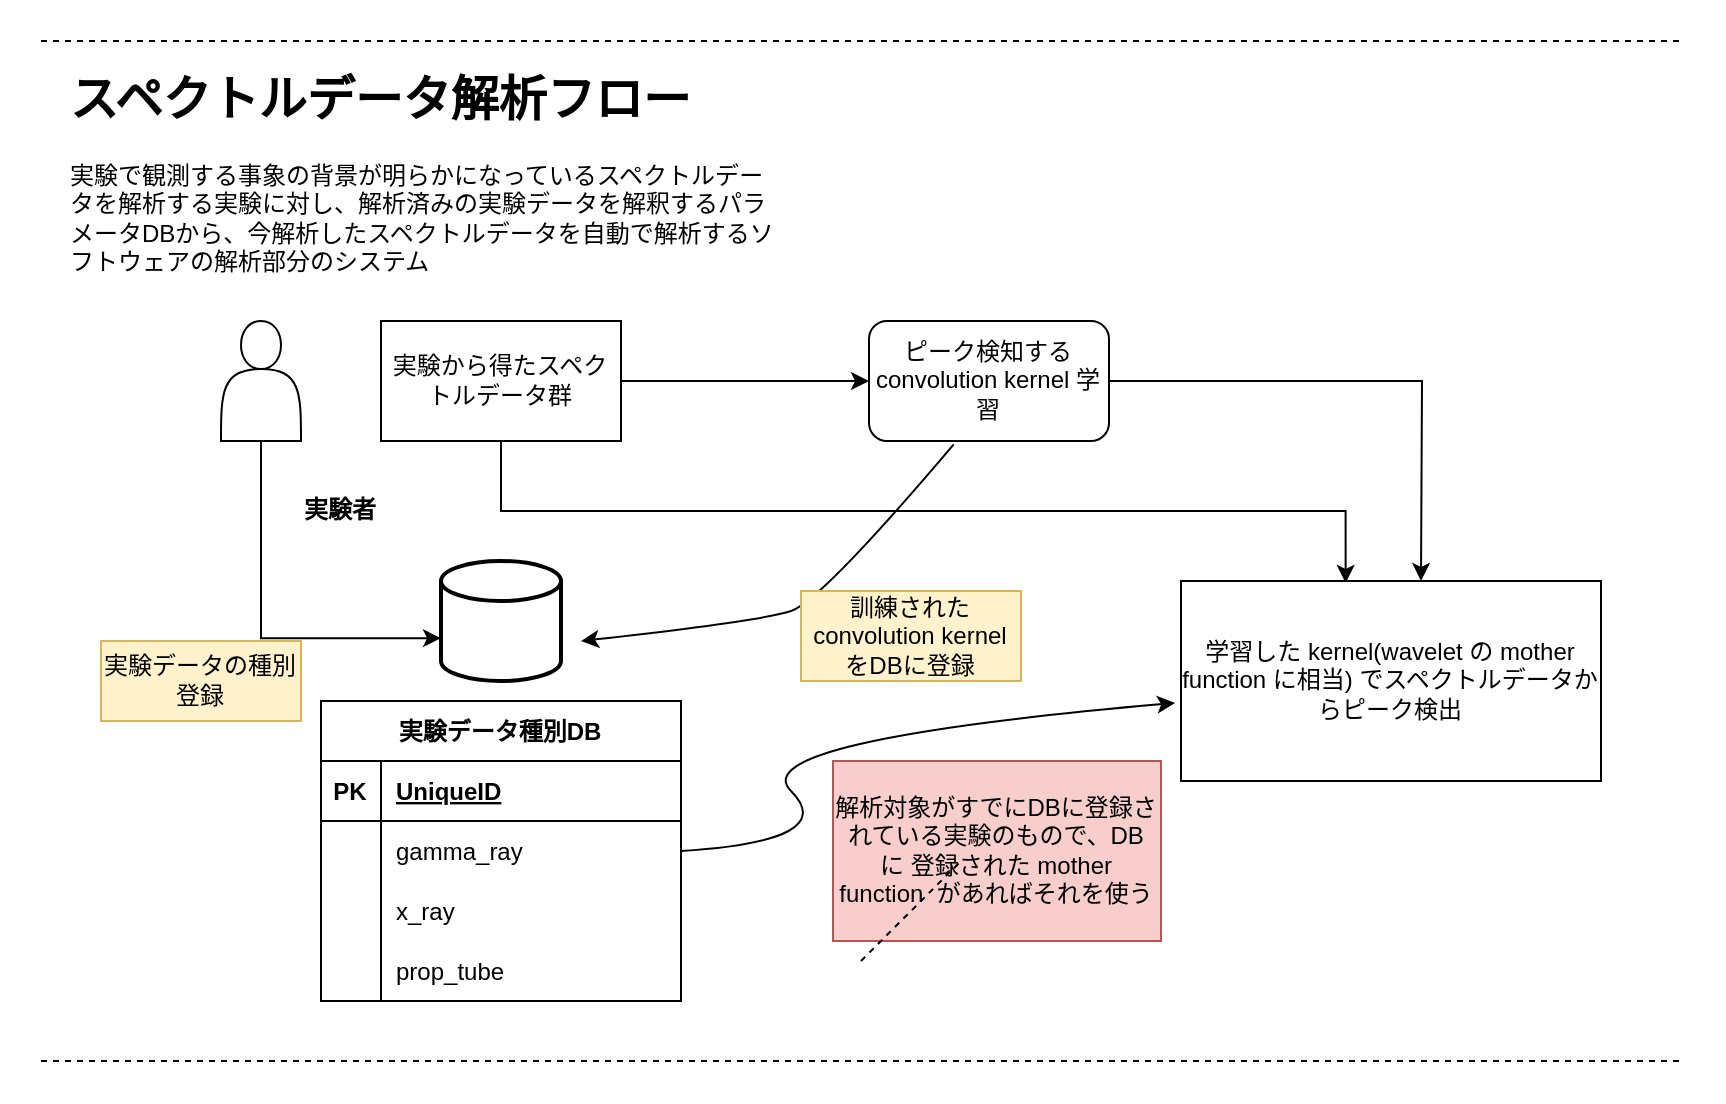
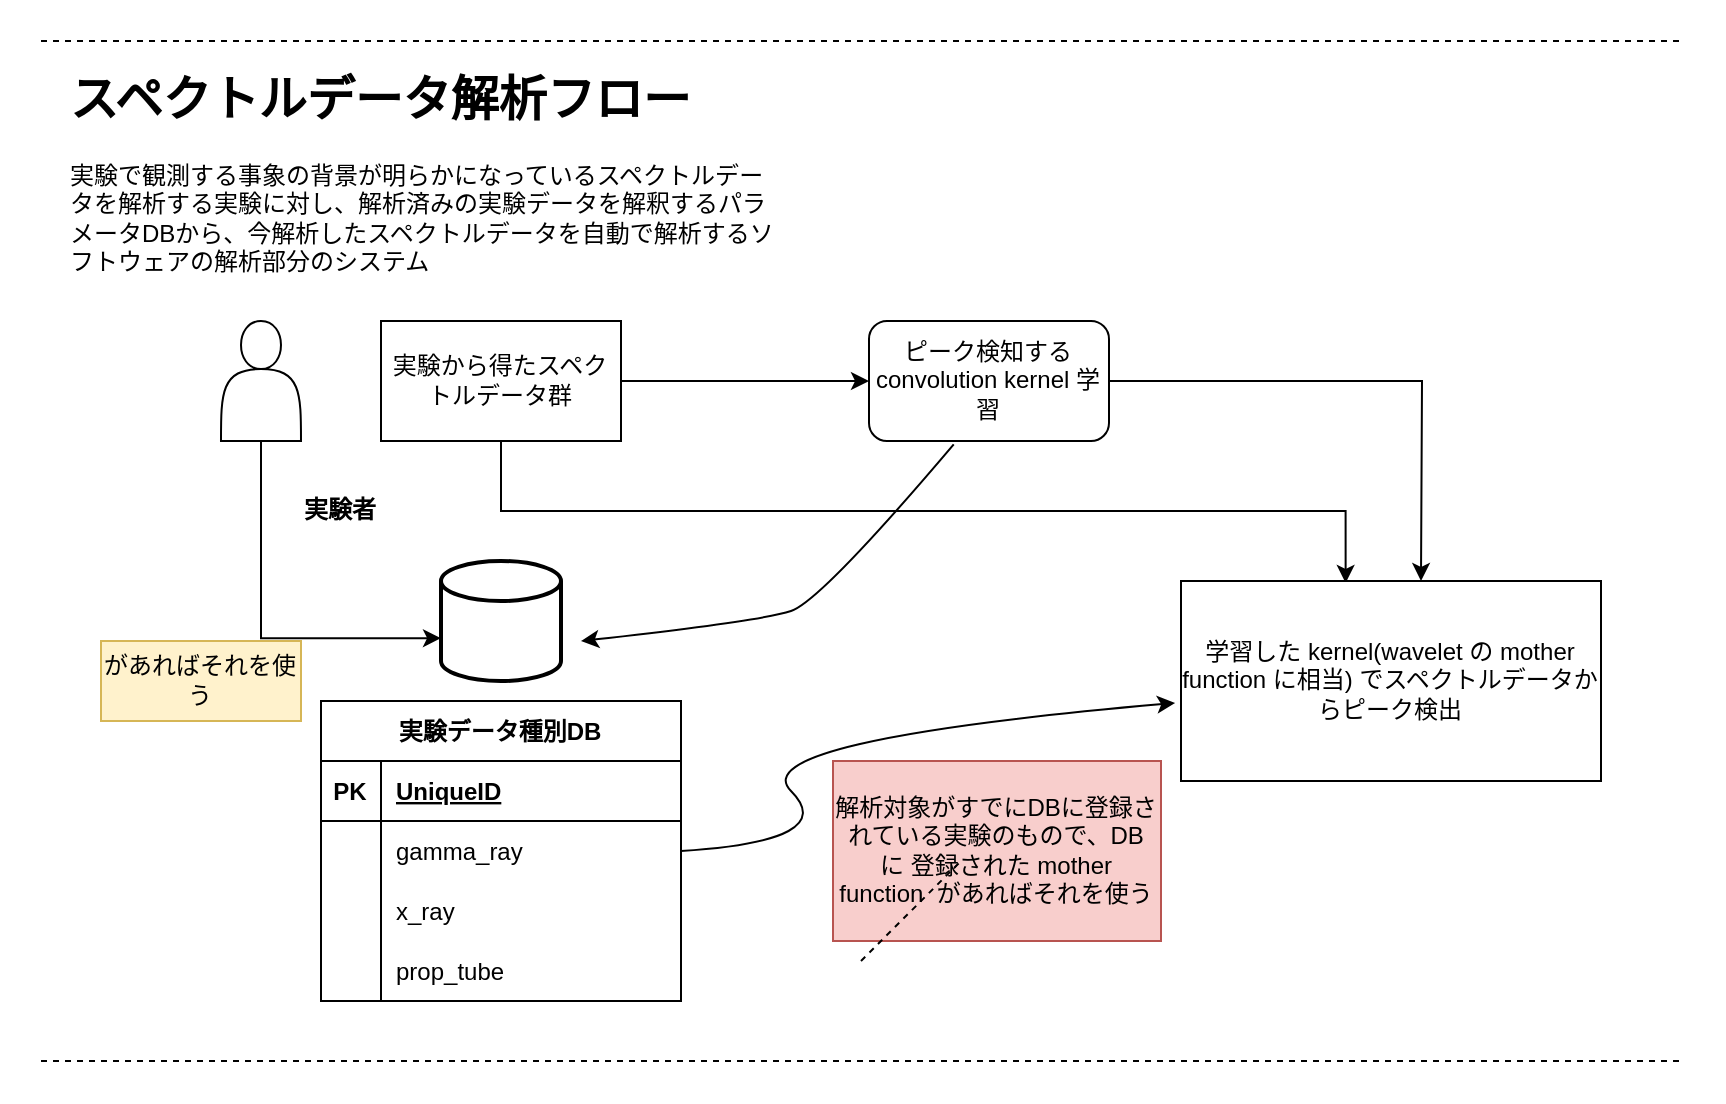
(911, 636) -> none
(201, 681) -> (201, 681)
